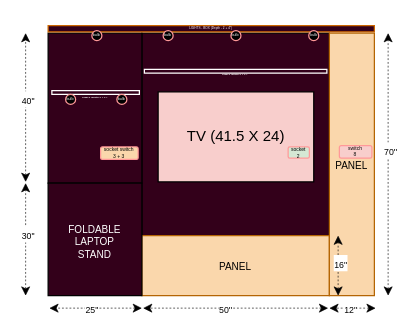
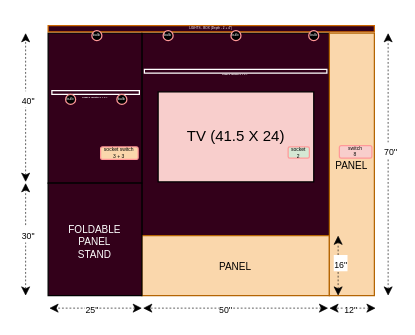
(95, 239) -> (95, 239)
